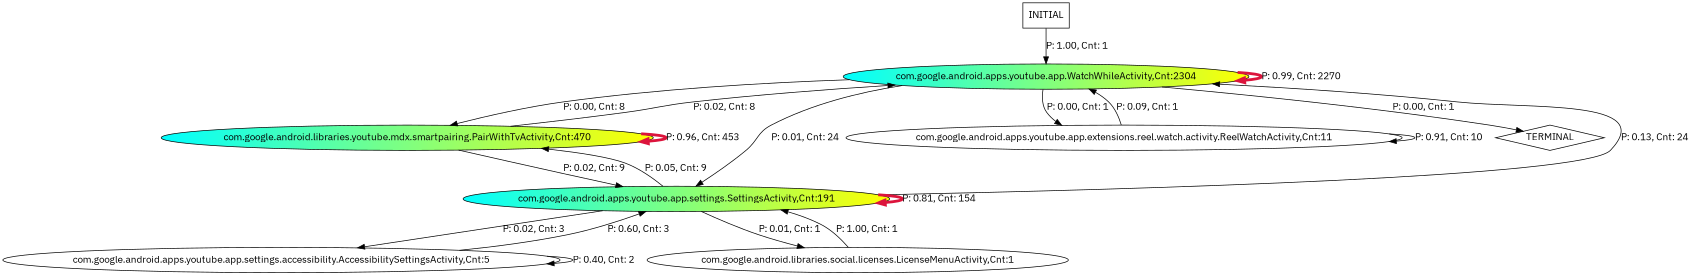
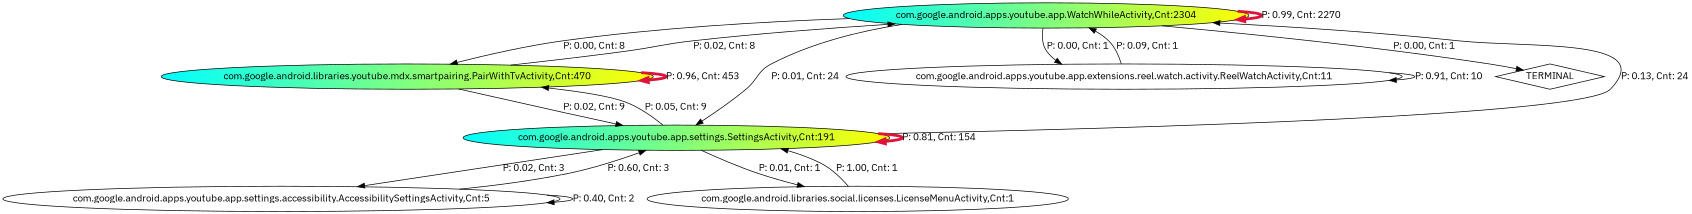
(1046, 15) -> none
